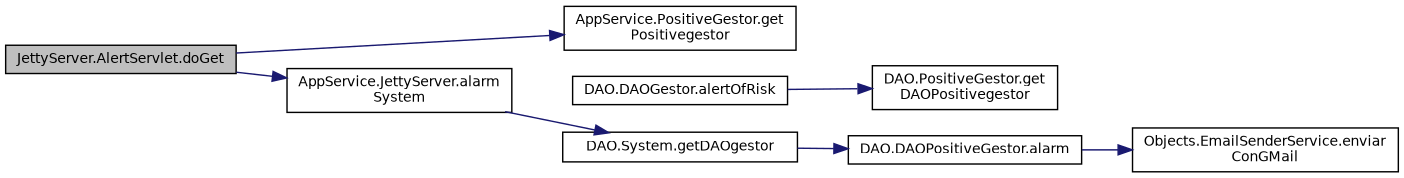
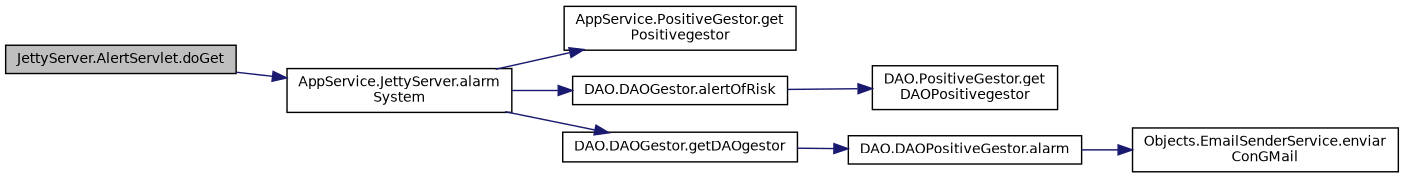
(393, 44) -> (533, 61)
none -> (535, 90)
(680, 147) -> (680, 147)
